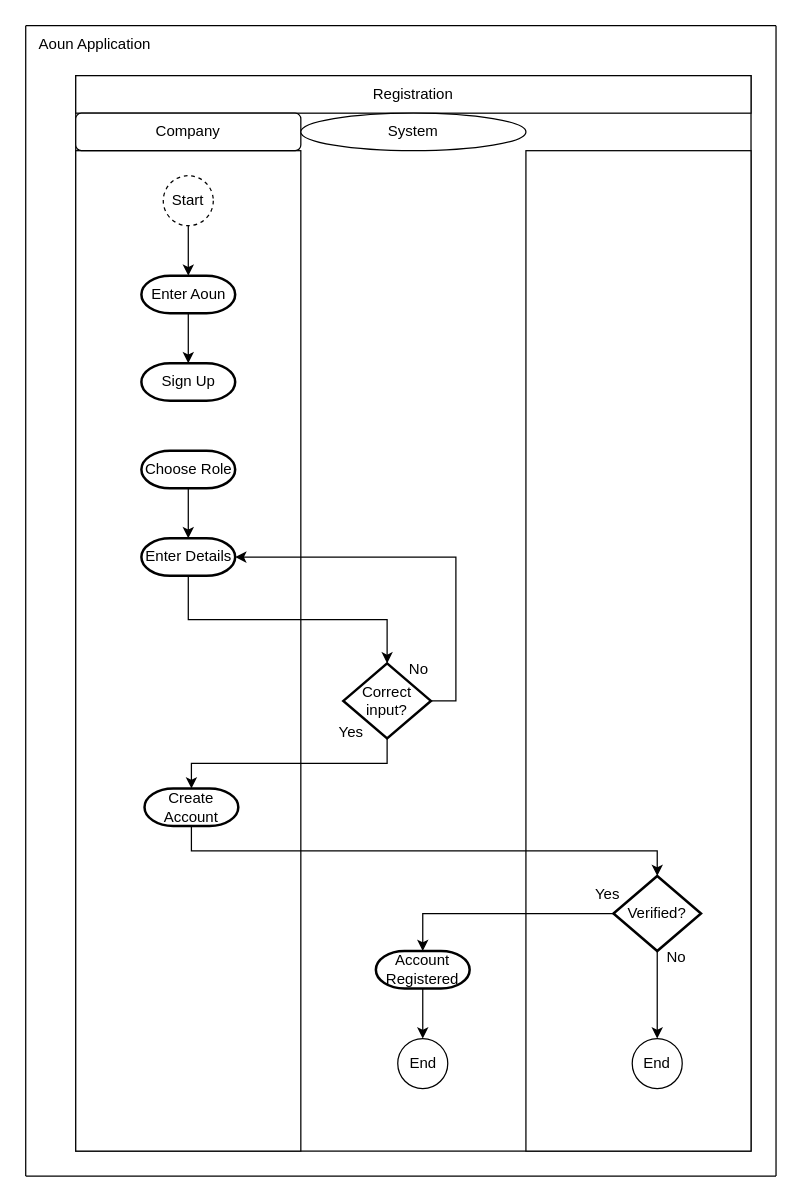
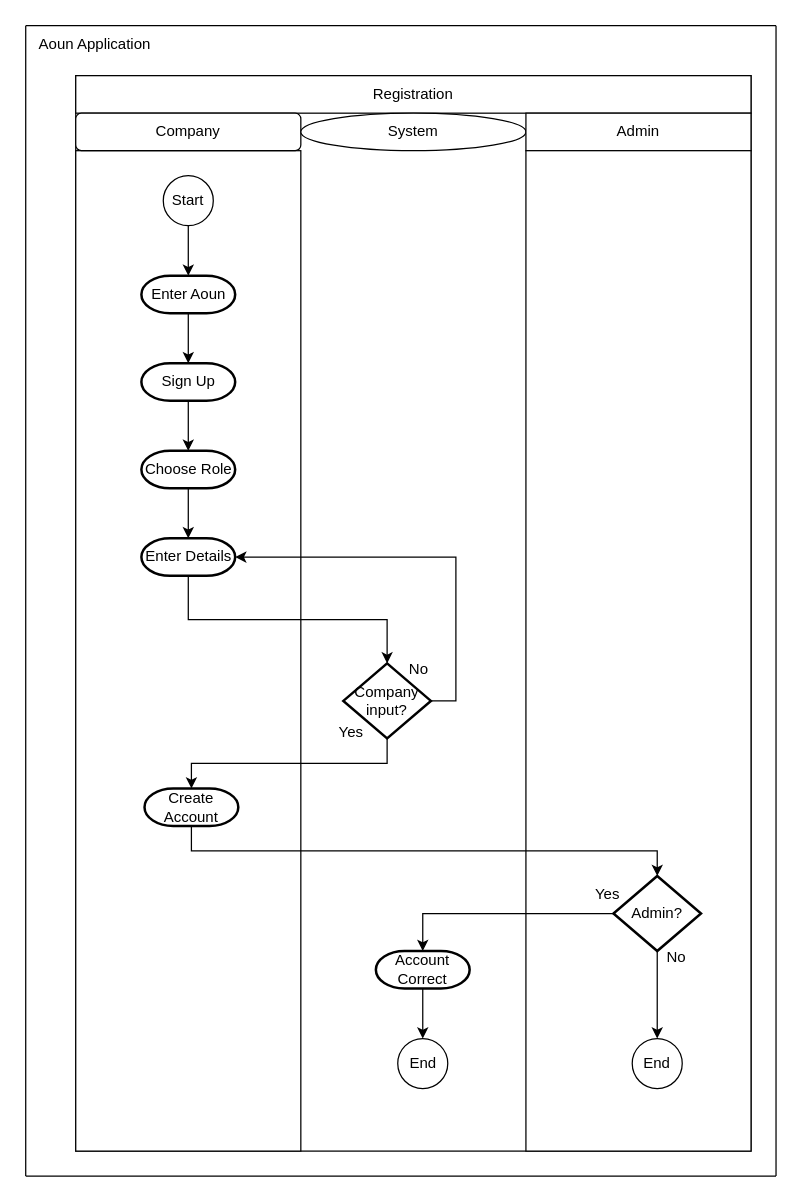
none -> (638, 132)
(188, 201) -> (188, 201)
none -> (188, 422)
(387, 701) -> (387, 701)
(657, 913) -> (657, 913)
(423, 969) -> (423, 969)
